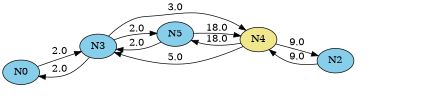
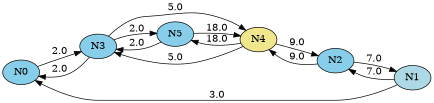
(175, 8) -> (175, 8)
none -> (413, 78)
